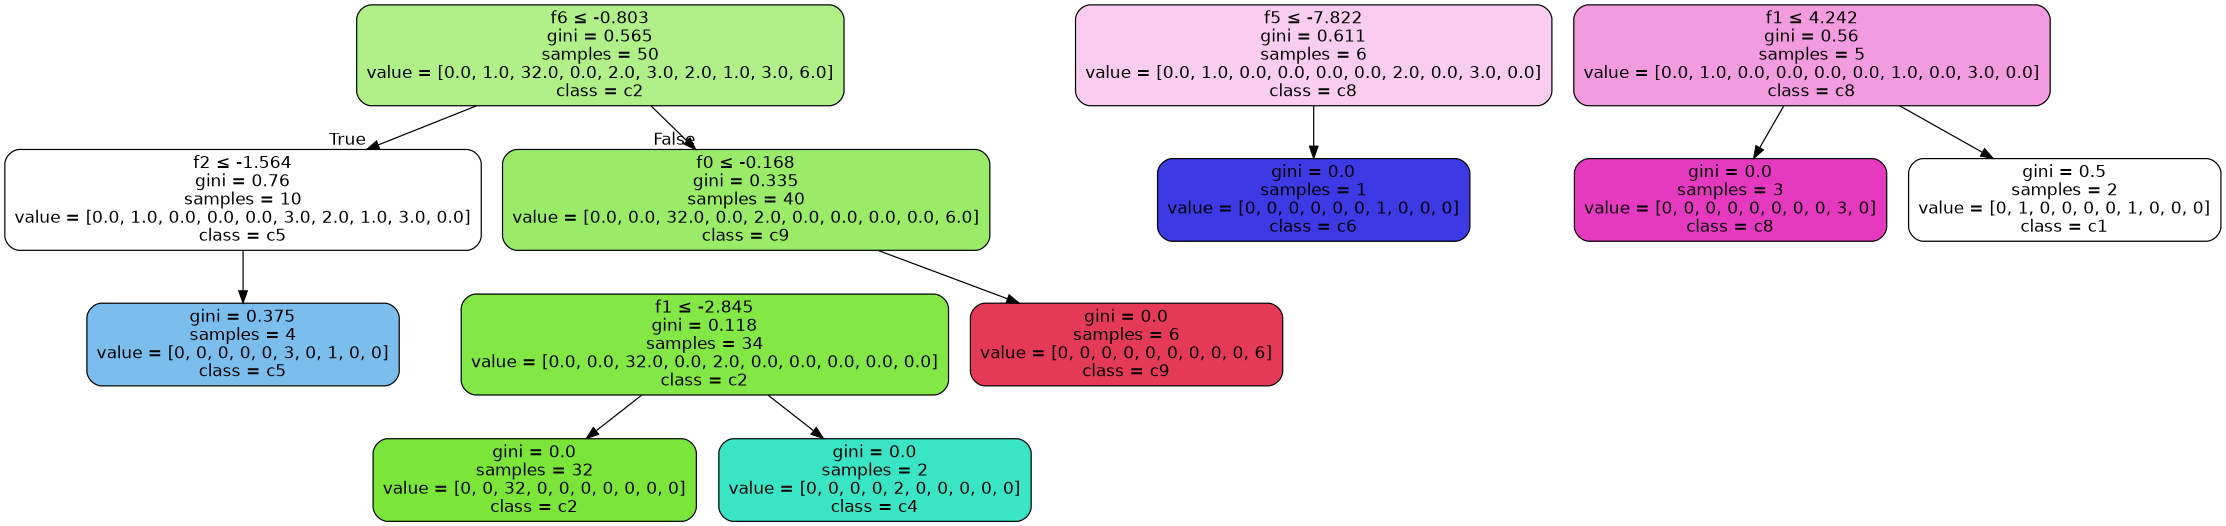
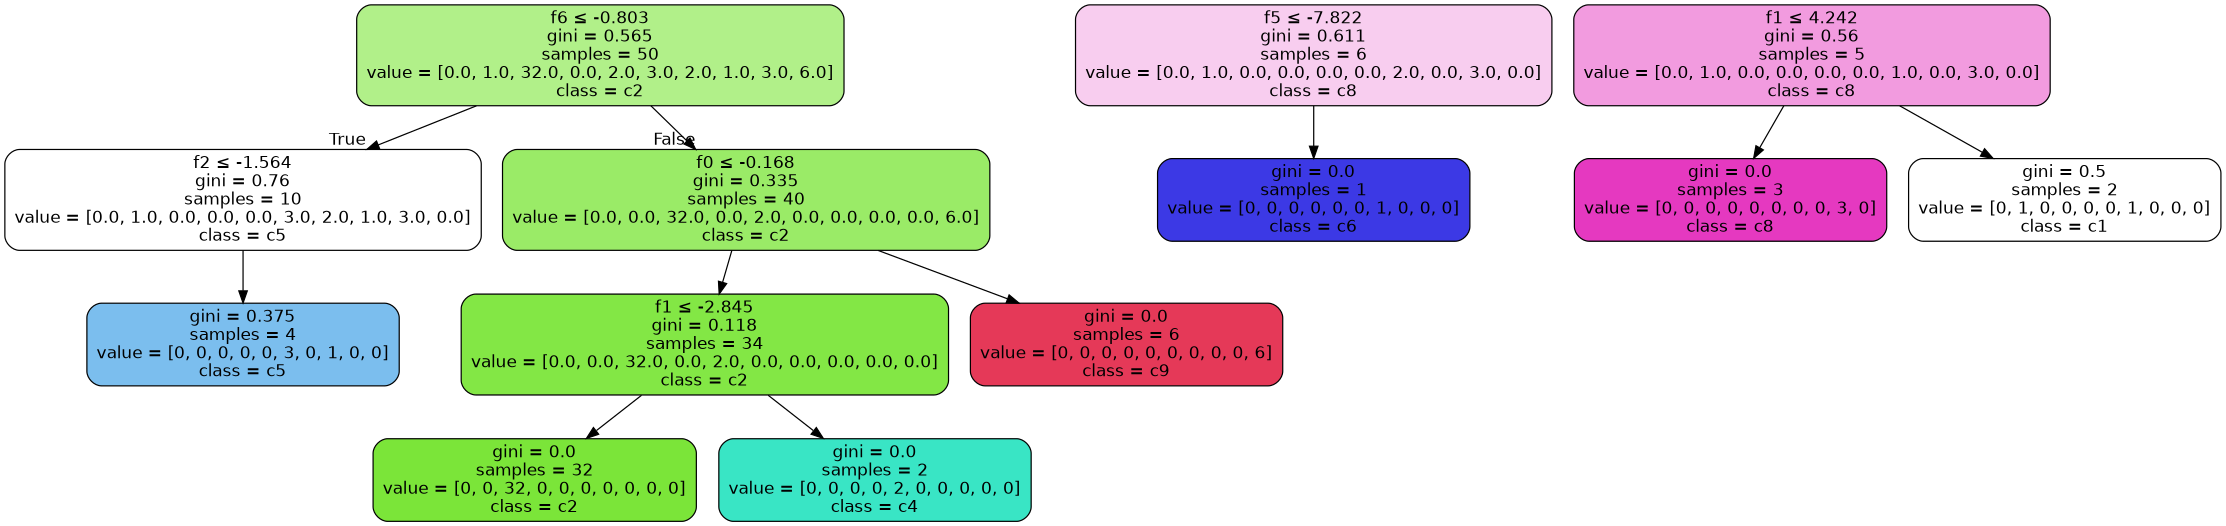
(746, 236) -> (746, 236)
none -> (727, 266)
